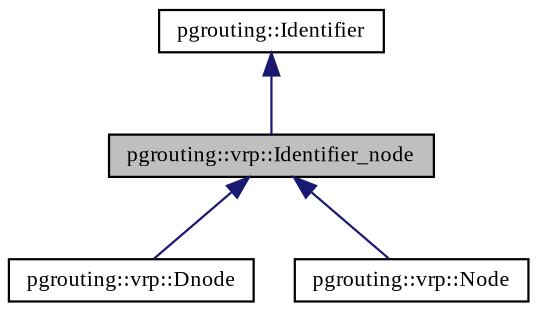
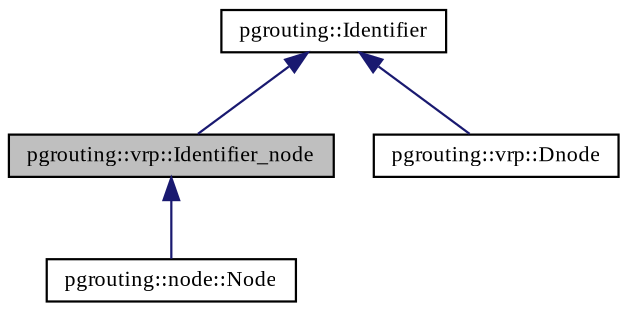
(193, 225) -> (424, 100)
(412, 280) -> (171, 280)
